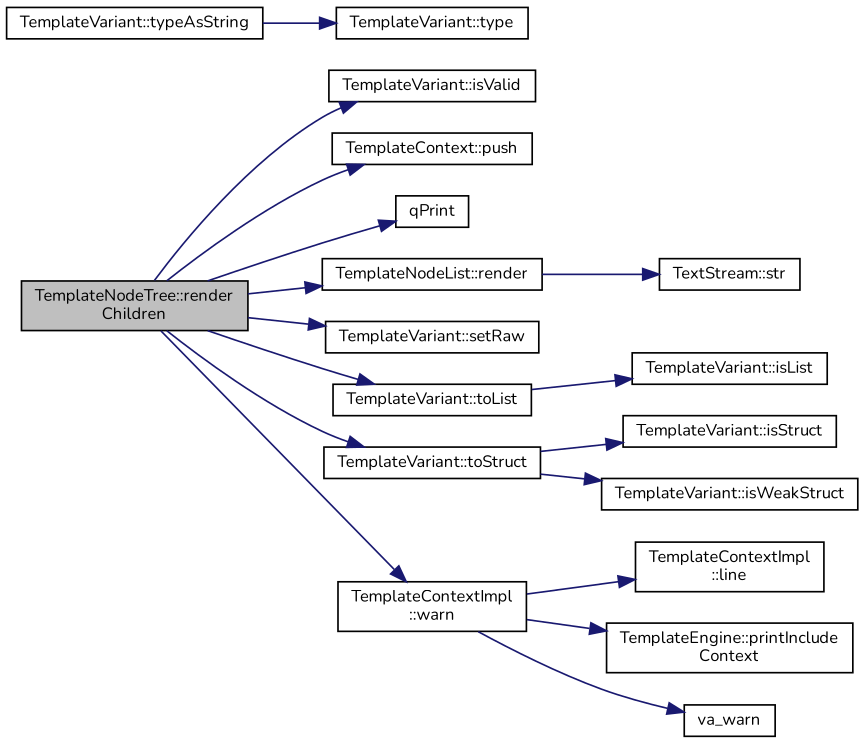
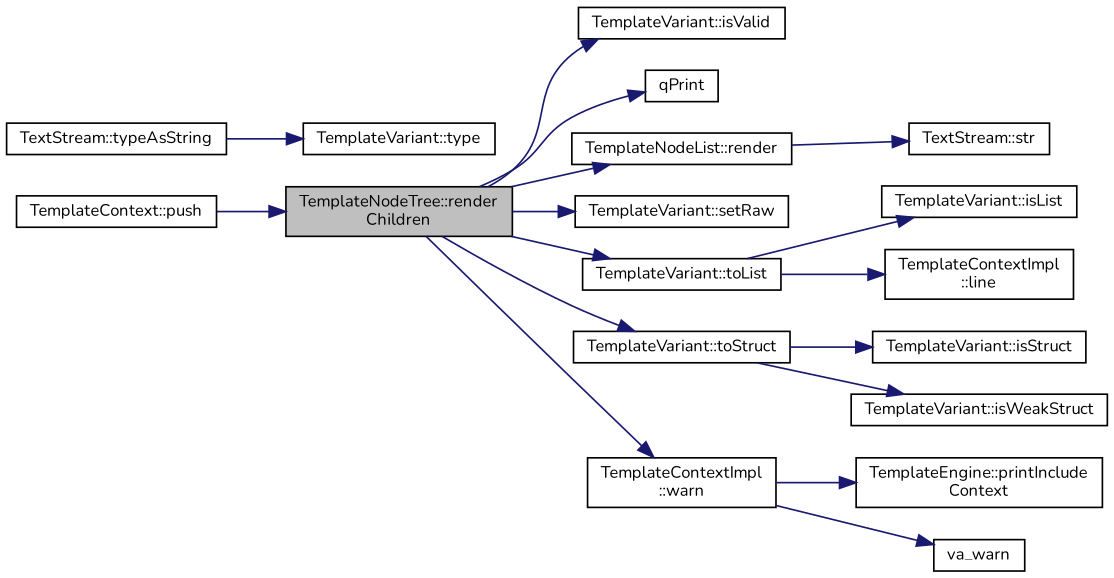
(135, 23) -> (117, 139)
(254, 219) -> (243, 212)
(573, 588) -> (824, 274)
